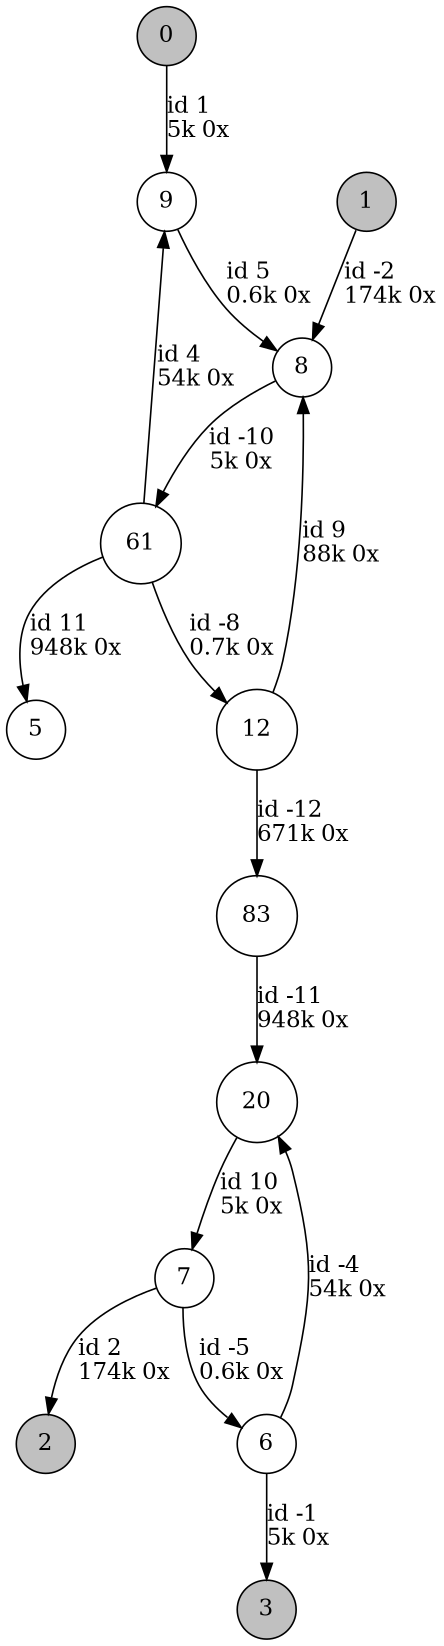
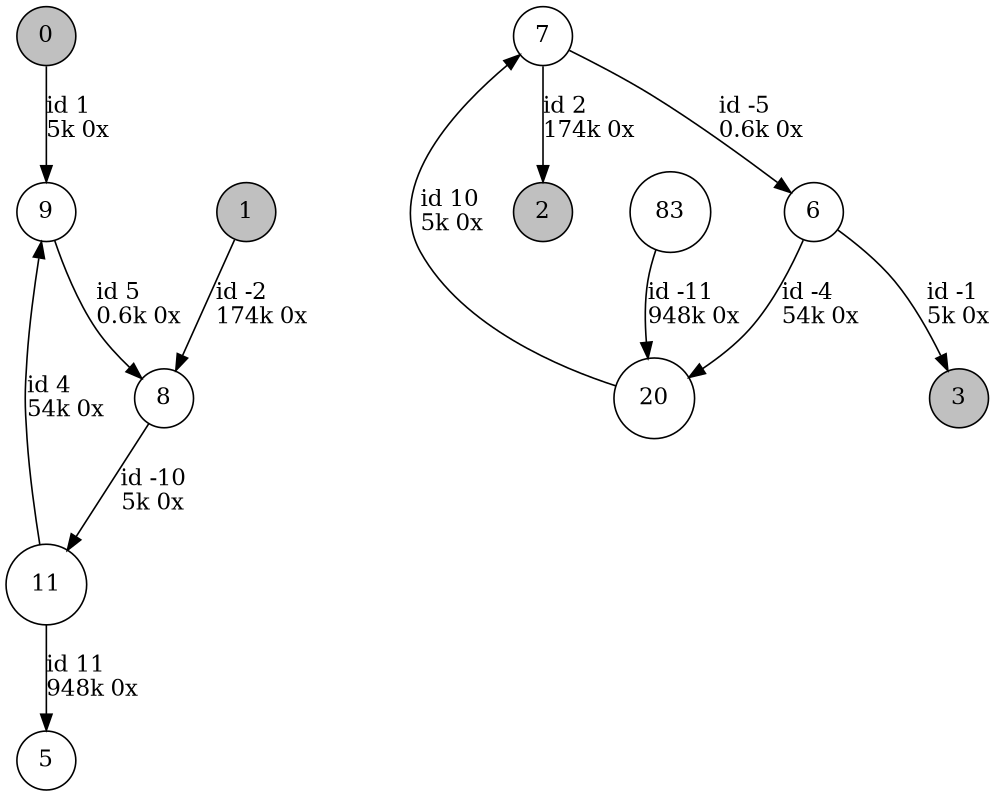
(141, 543) -> (46, 585)
(257, 730) -> none
